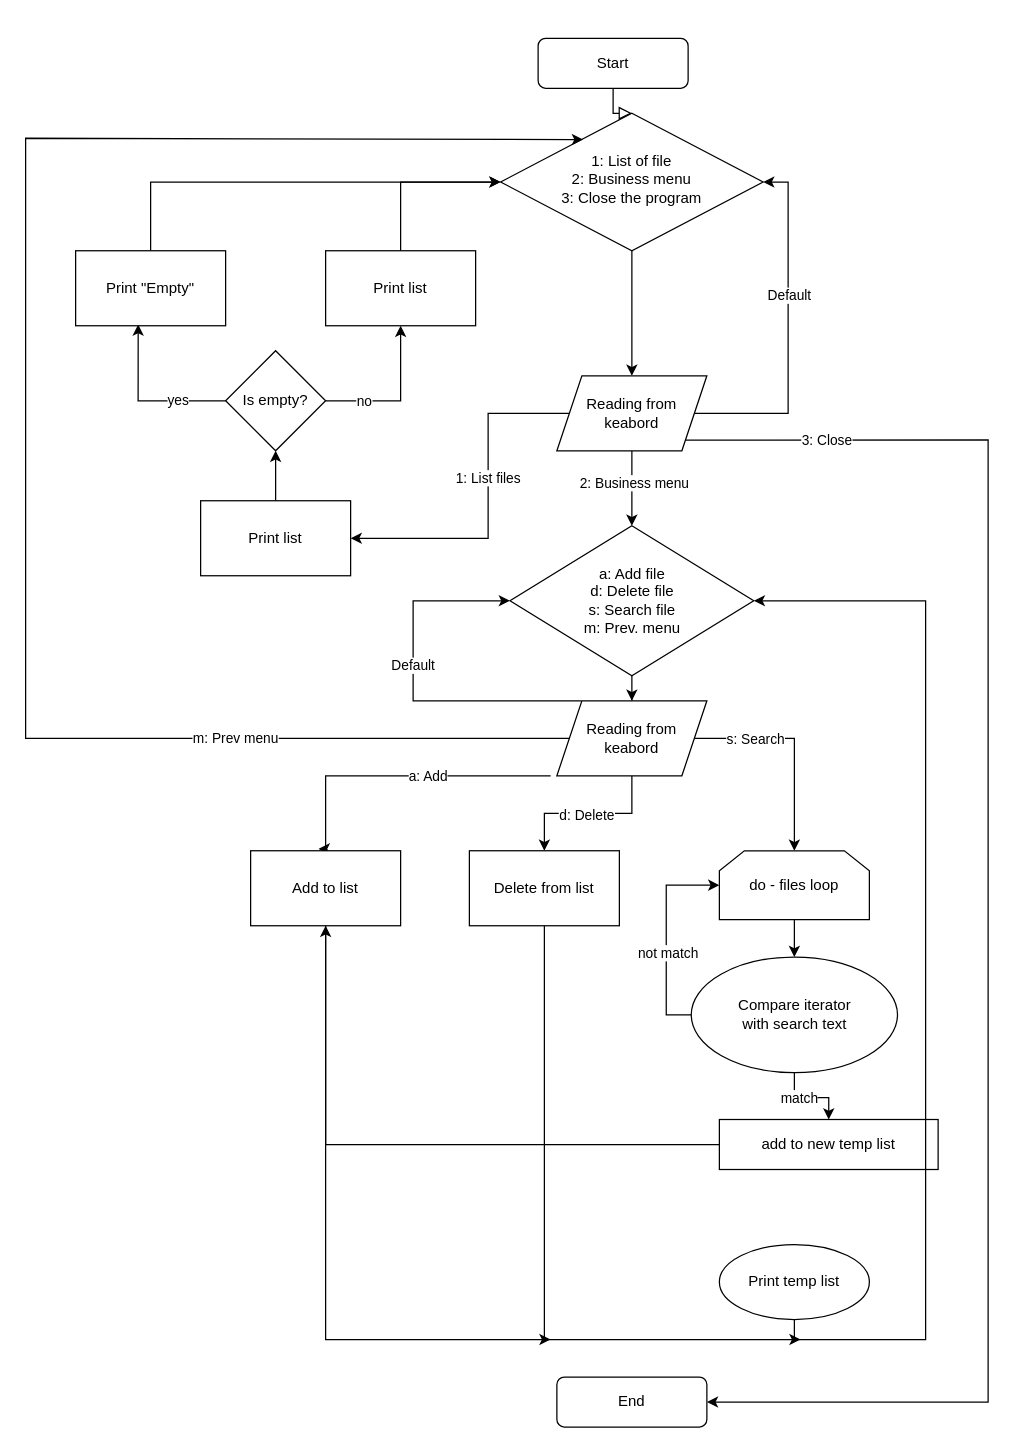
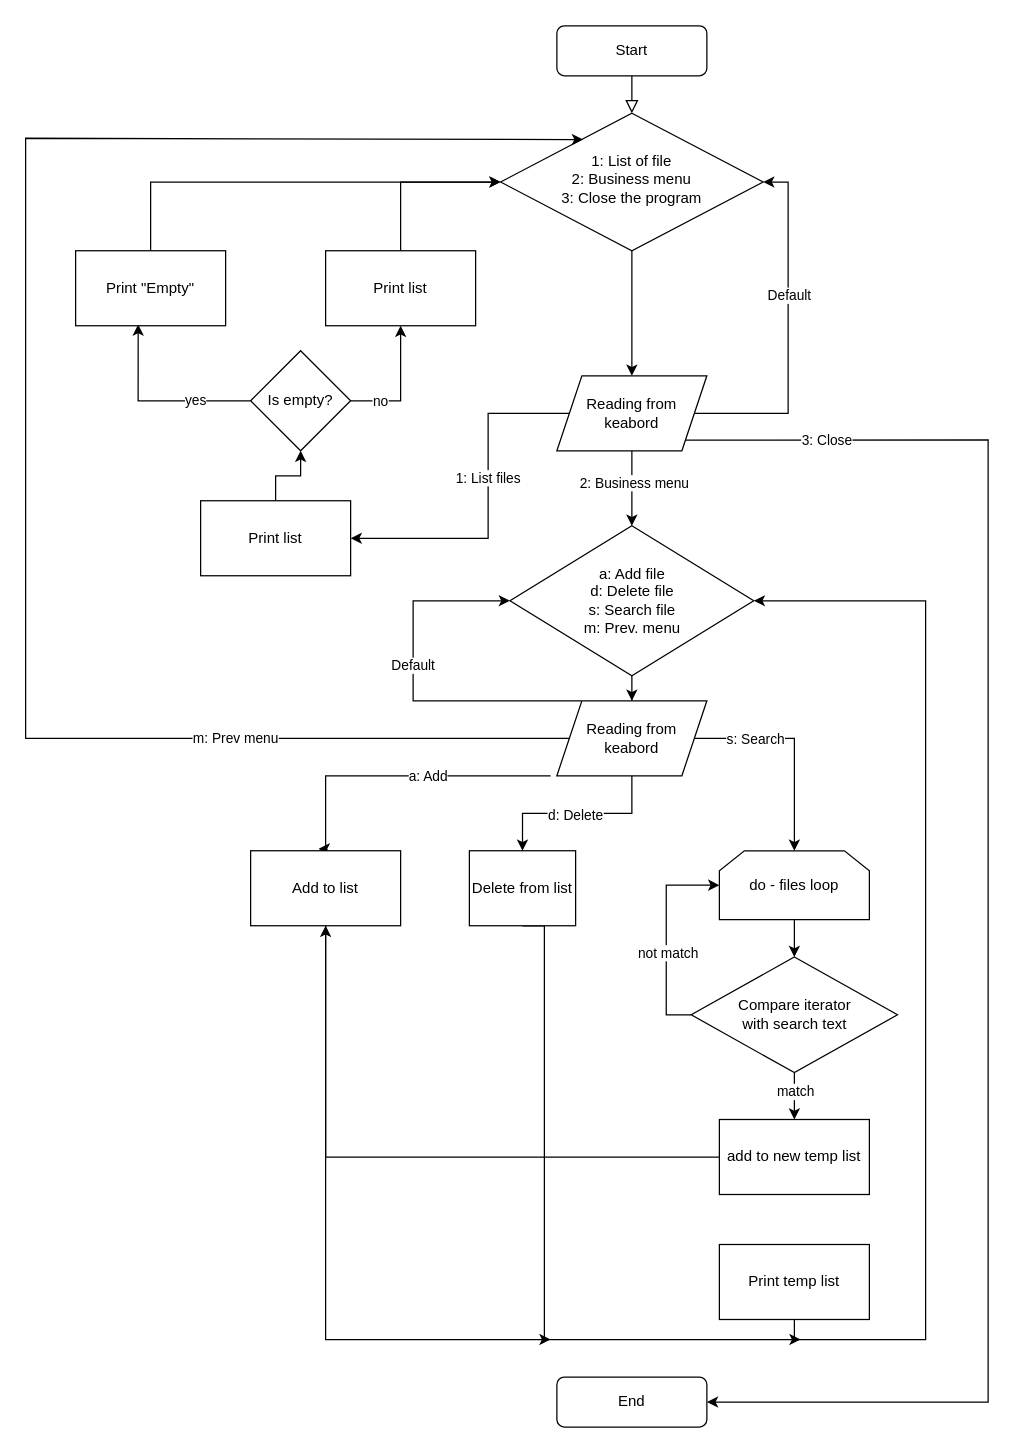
(613, 63) -> (632, 51)
(276, 401) -> (301, 401)
(544, 888) -> (523, 888)
(794, 1015) -> (794, 1015)
(829, 1144) -> (794, 1157)
(794, 1282) -> (794, 1282)
